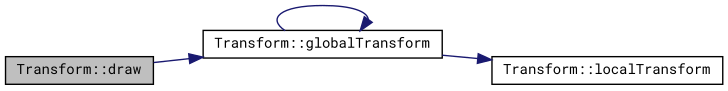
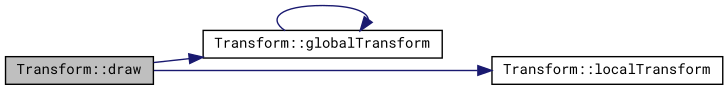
(460, 57) -> (316, 70)
